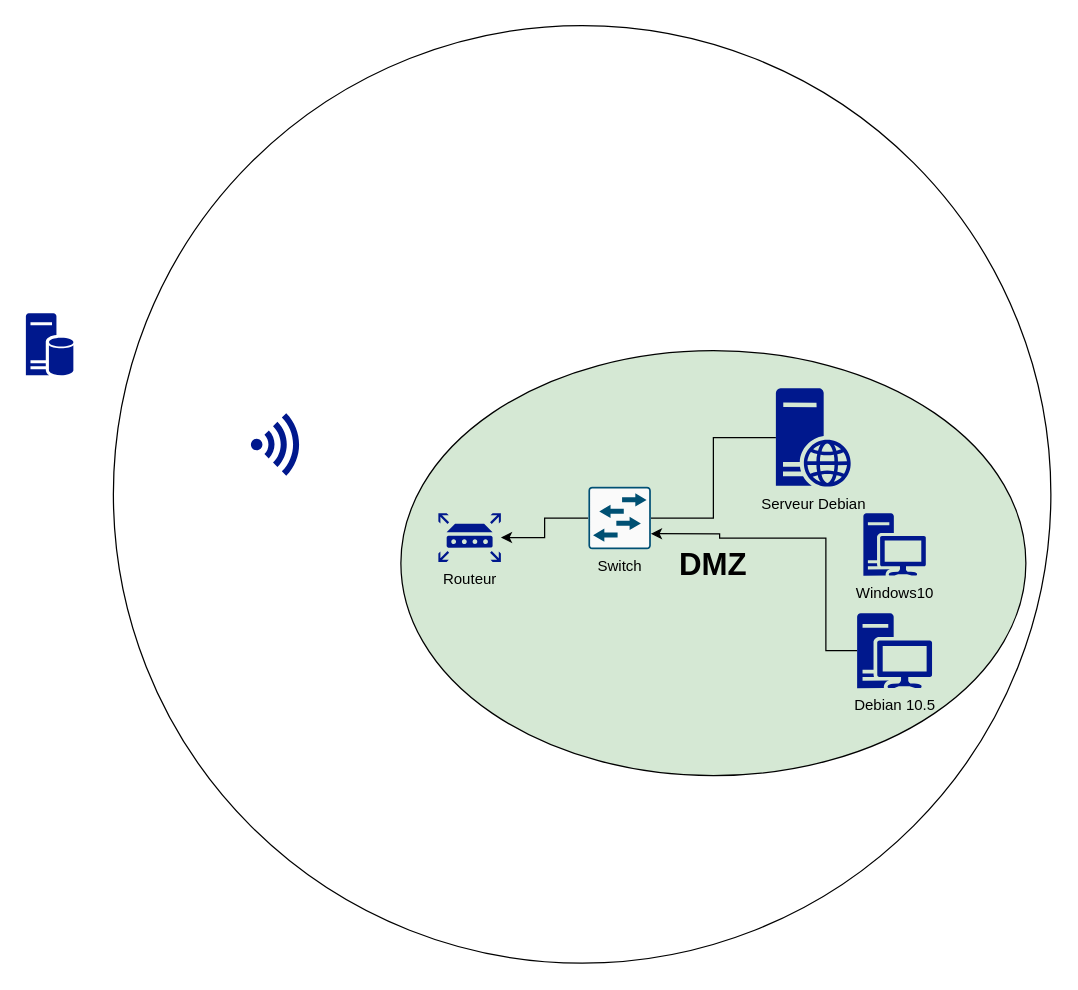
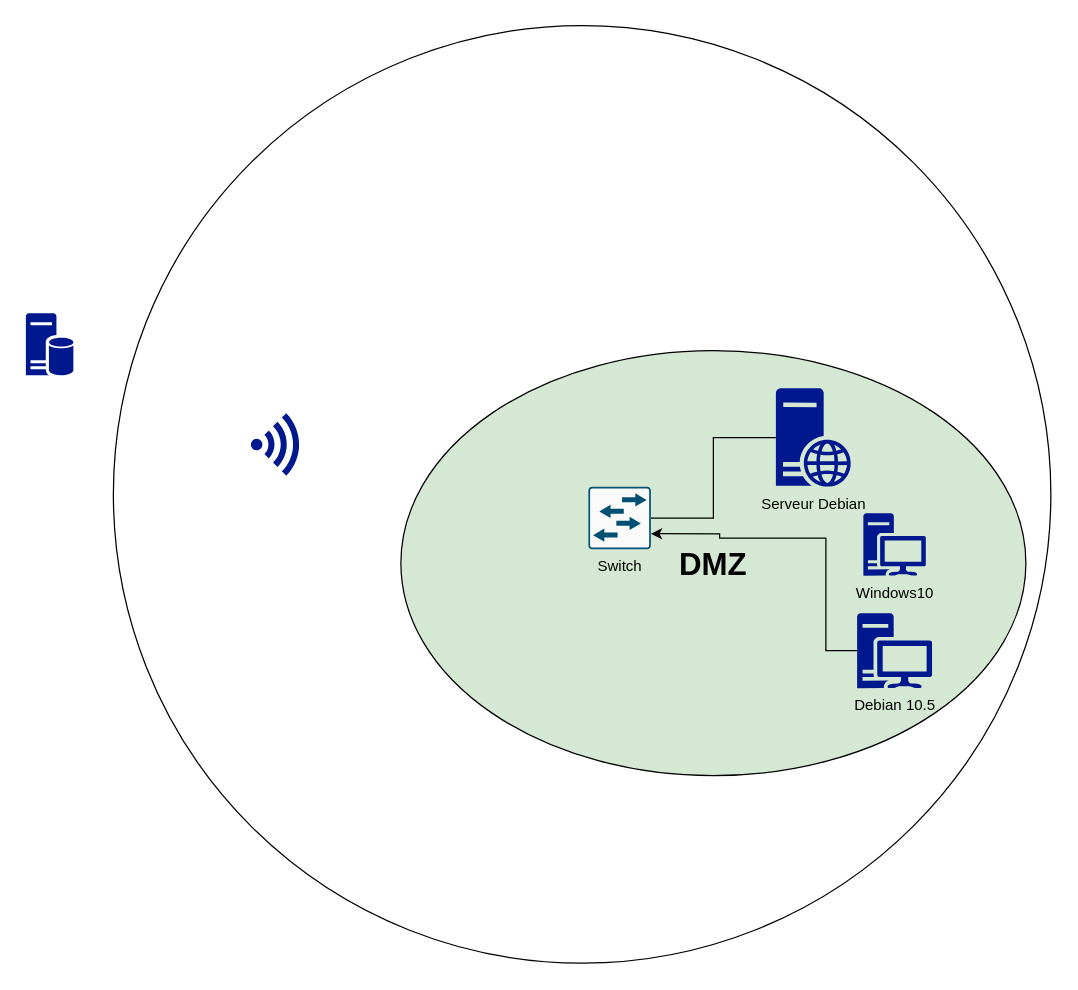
(544, 523) -> none
(469, 538) -> none
